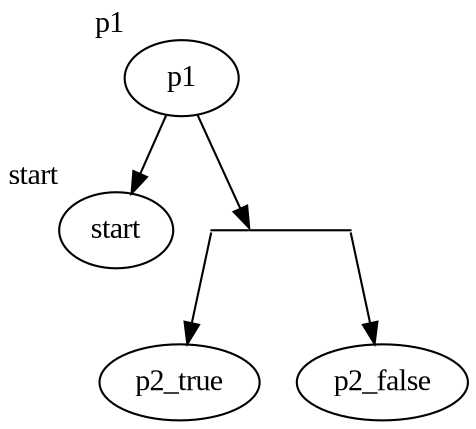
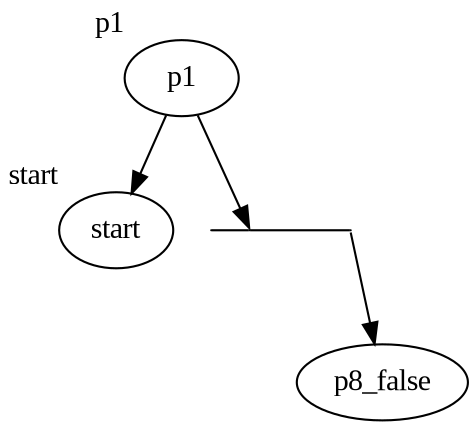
(180, 382) -> none
(382, 382) -> (382, 382)
